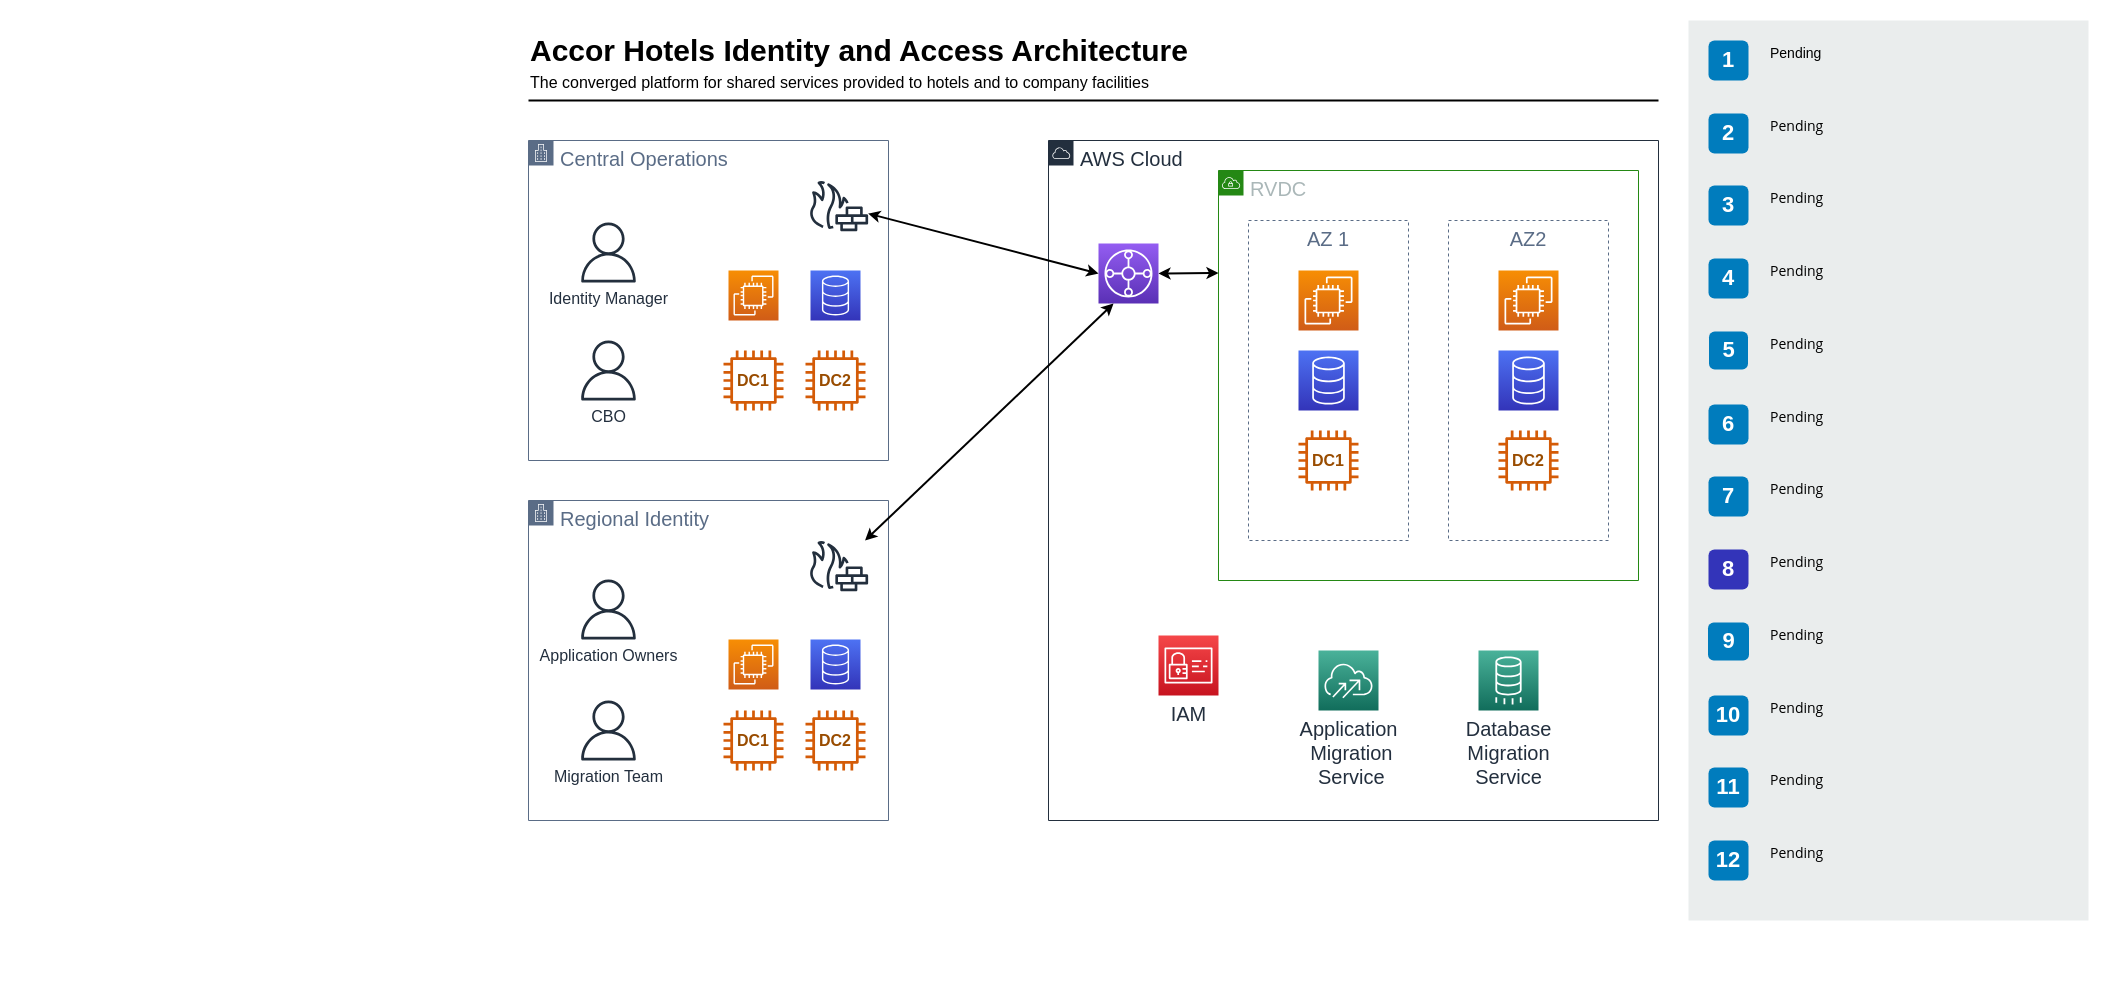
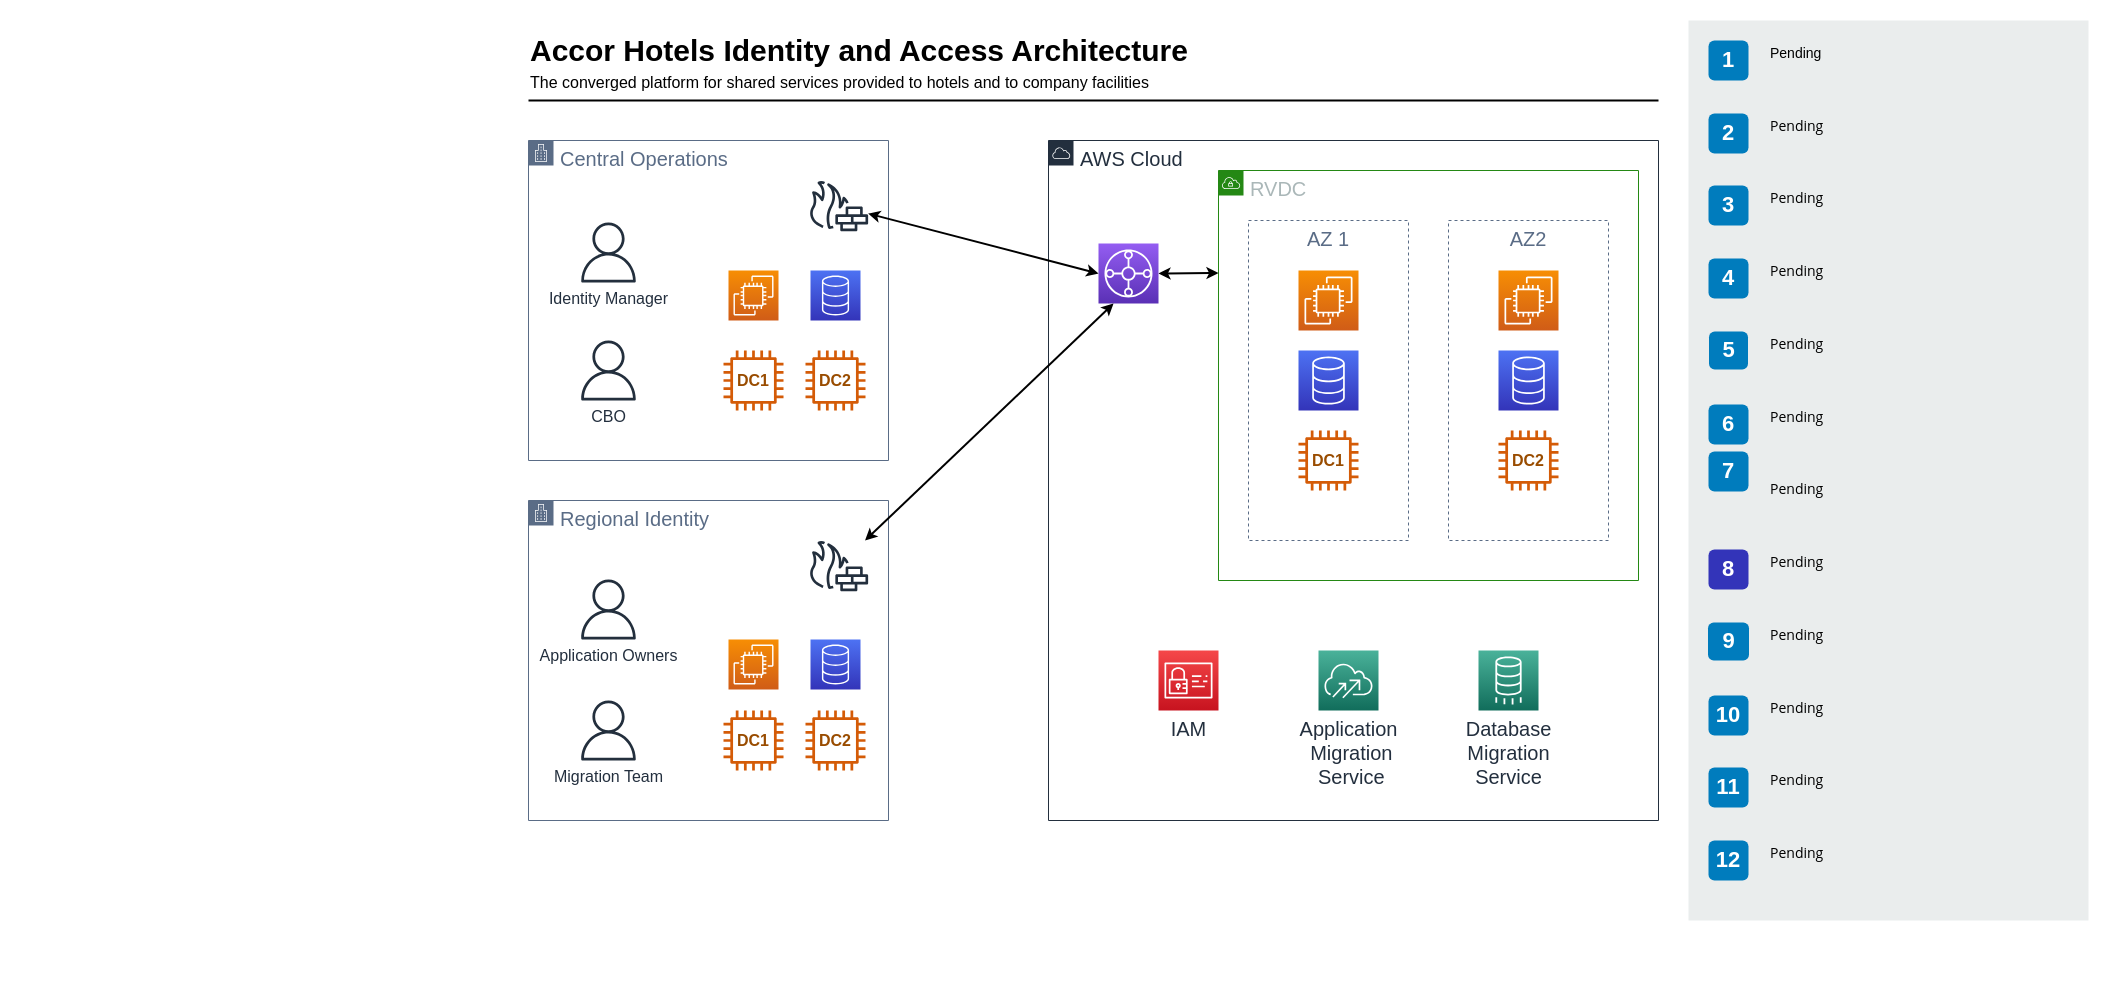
(1729, 497) -> (1729, 472)
(1189, 666) -> (1189, 681)
